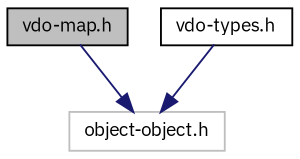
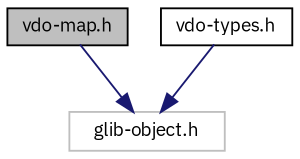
(147, 131) -> (147, 131)
